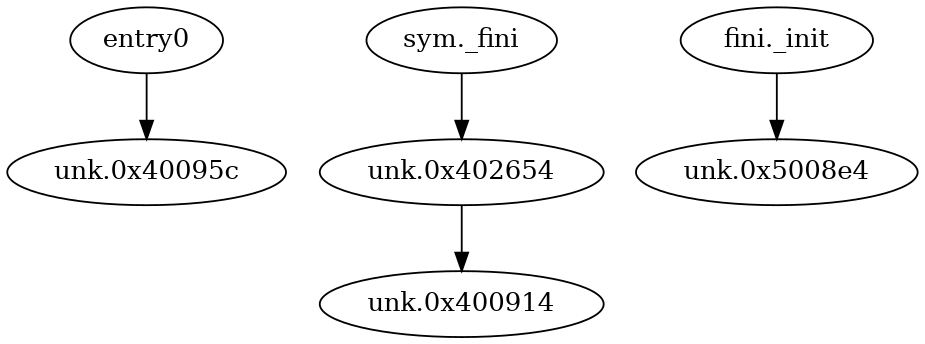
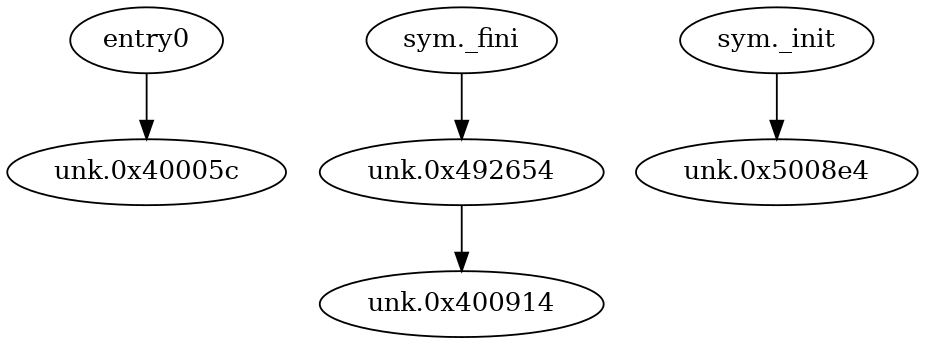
(777, 40) -> (777, 40)
(147, 172) -> (147, 172)
(462, 172) -> (462, 172)
